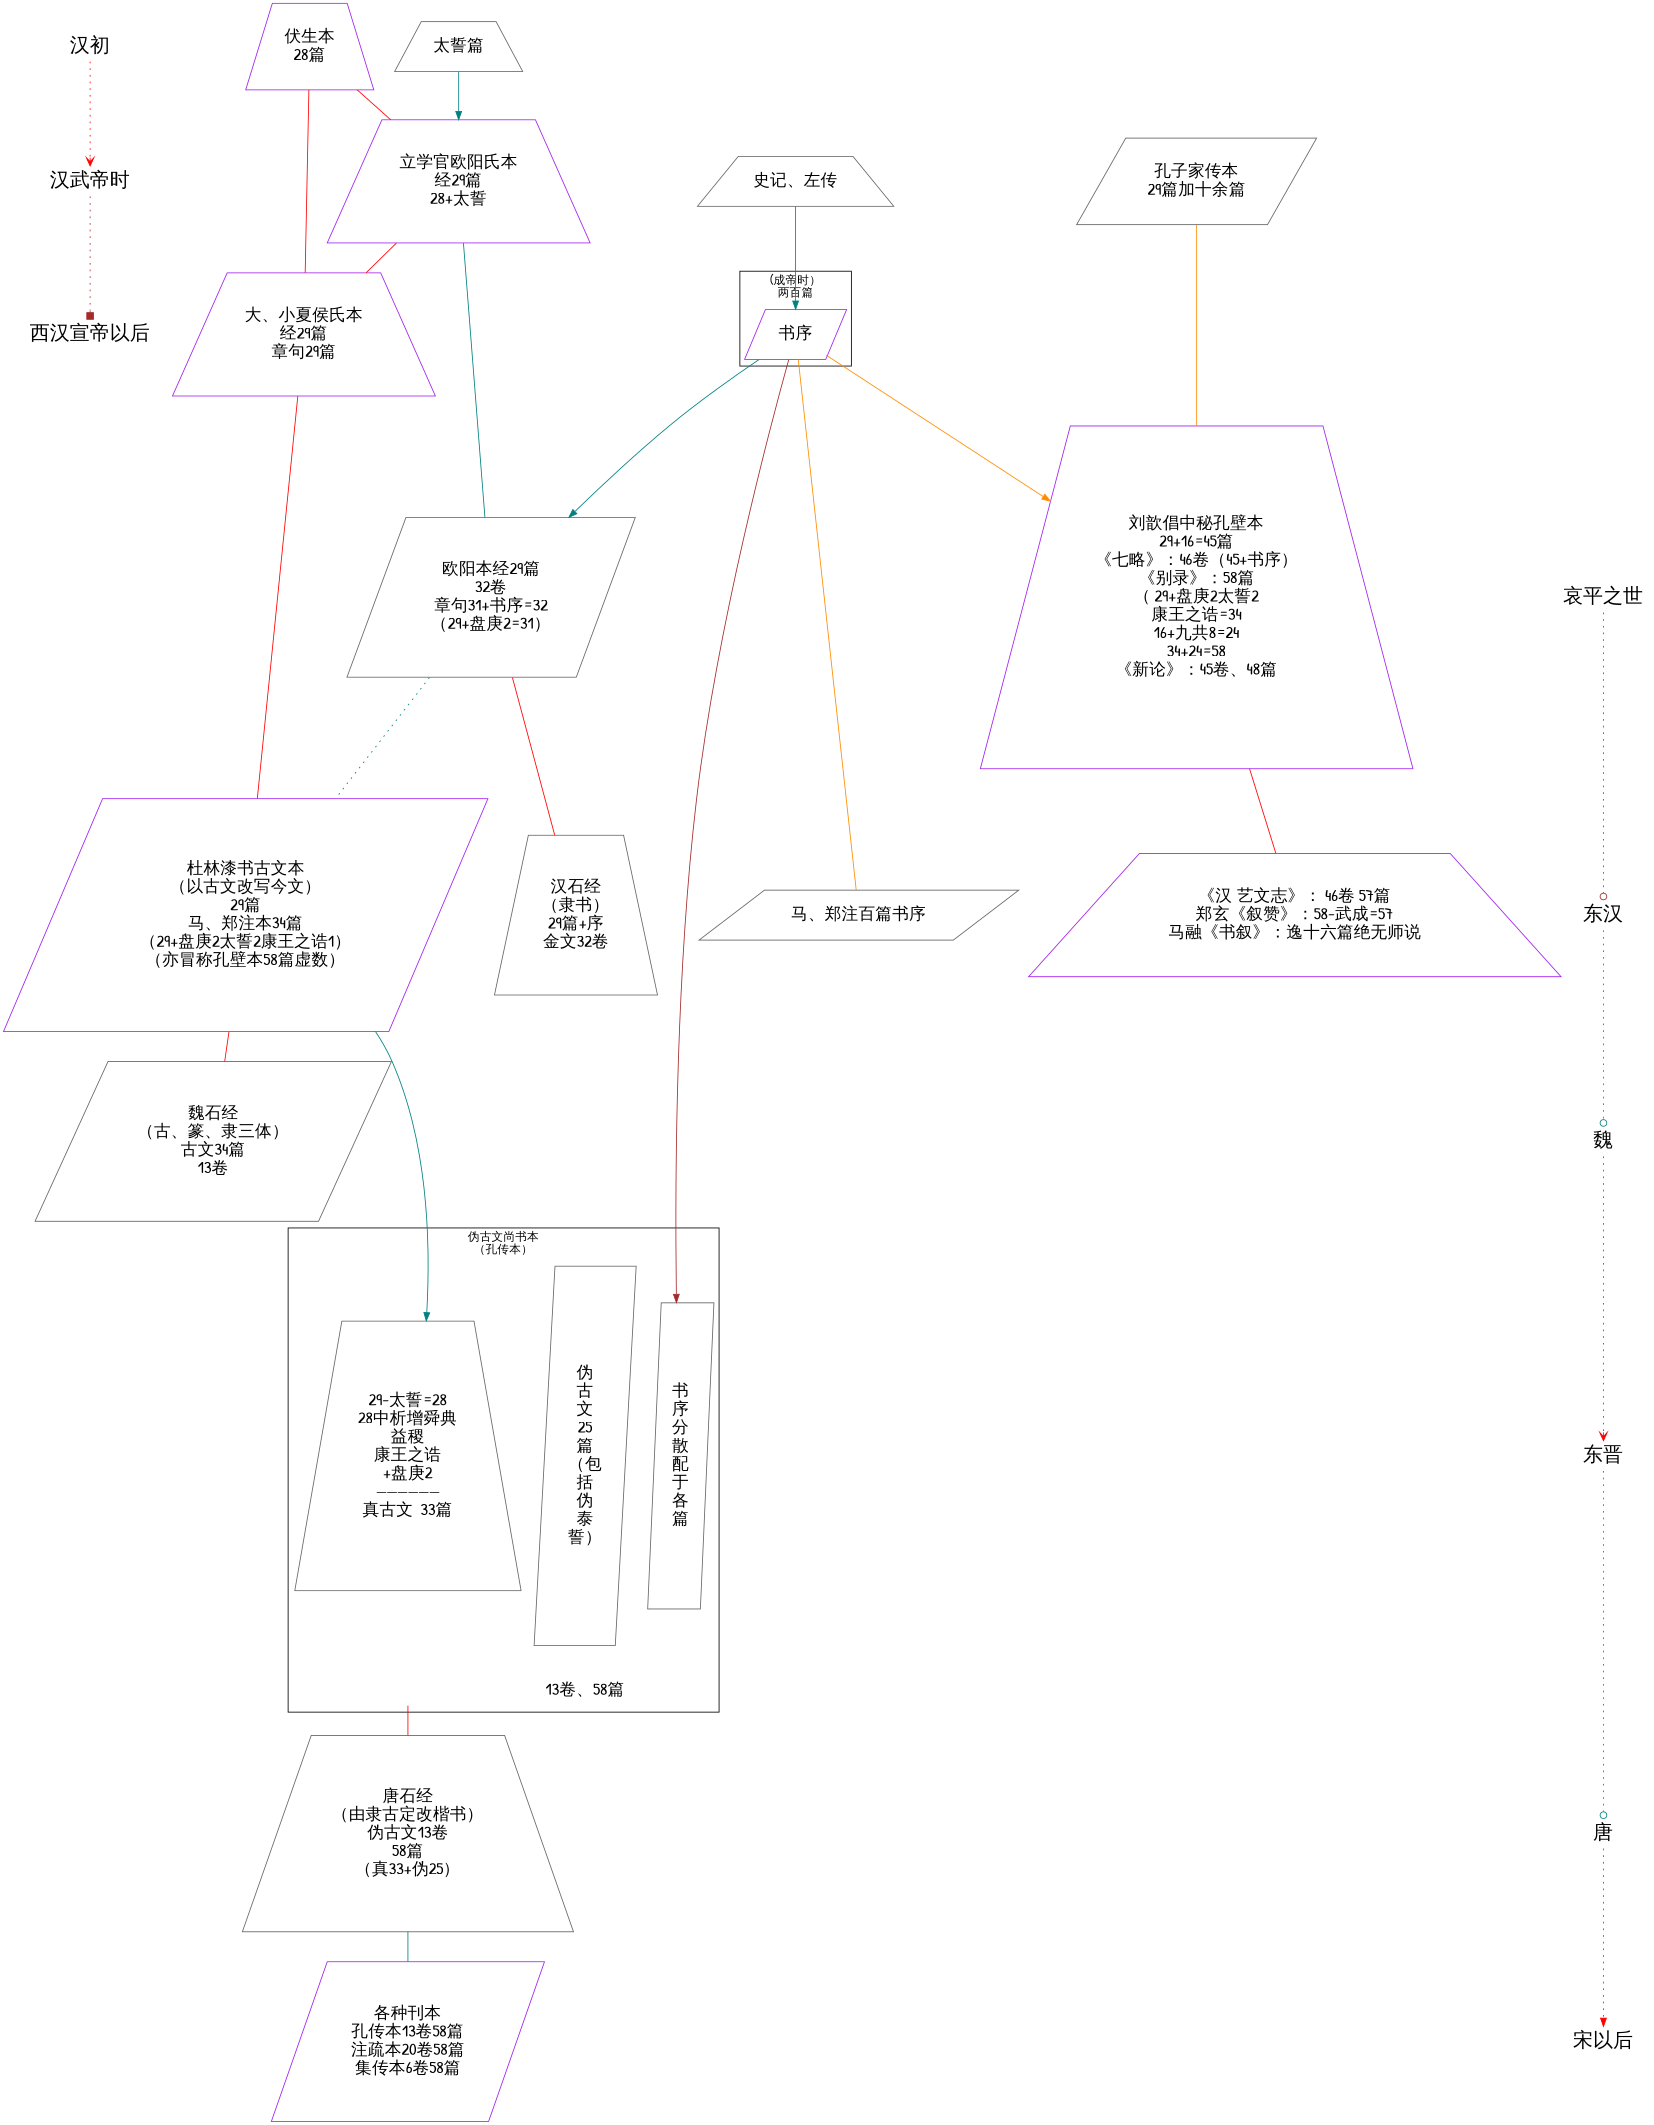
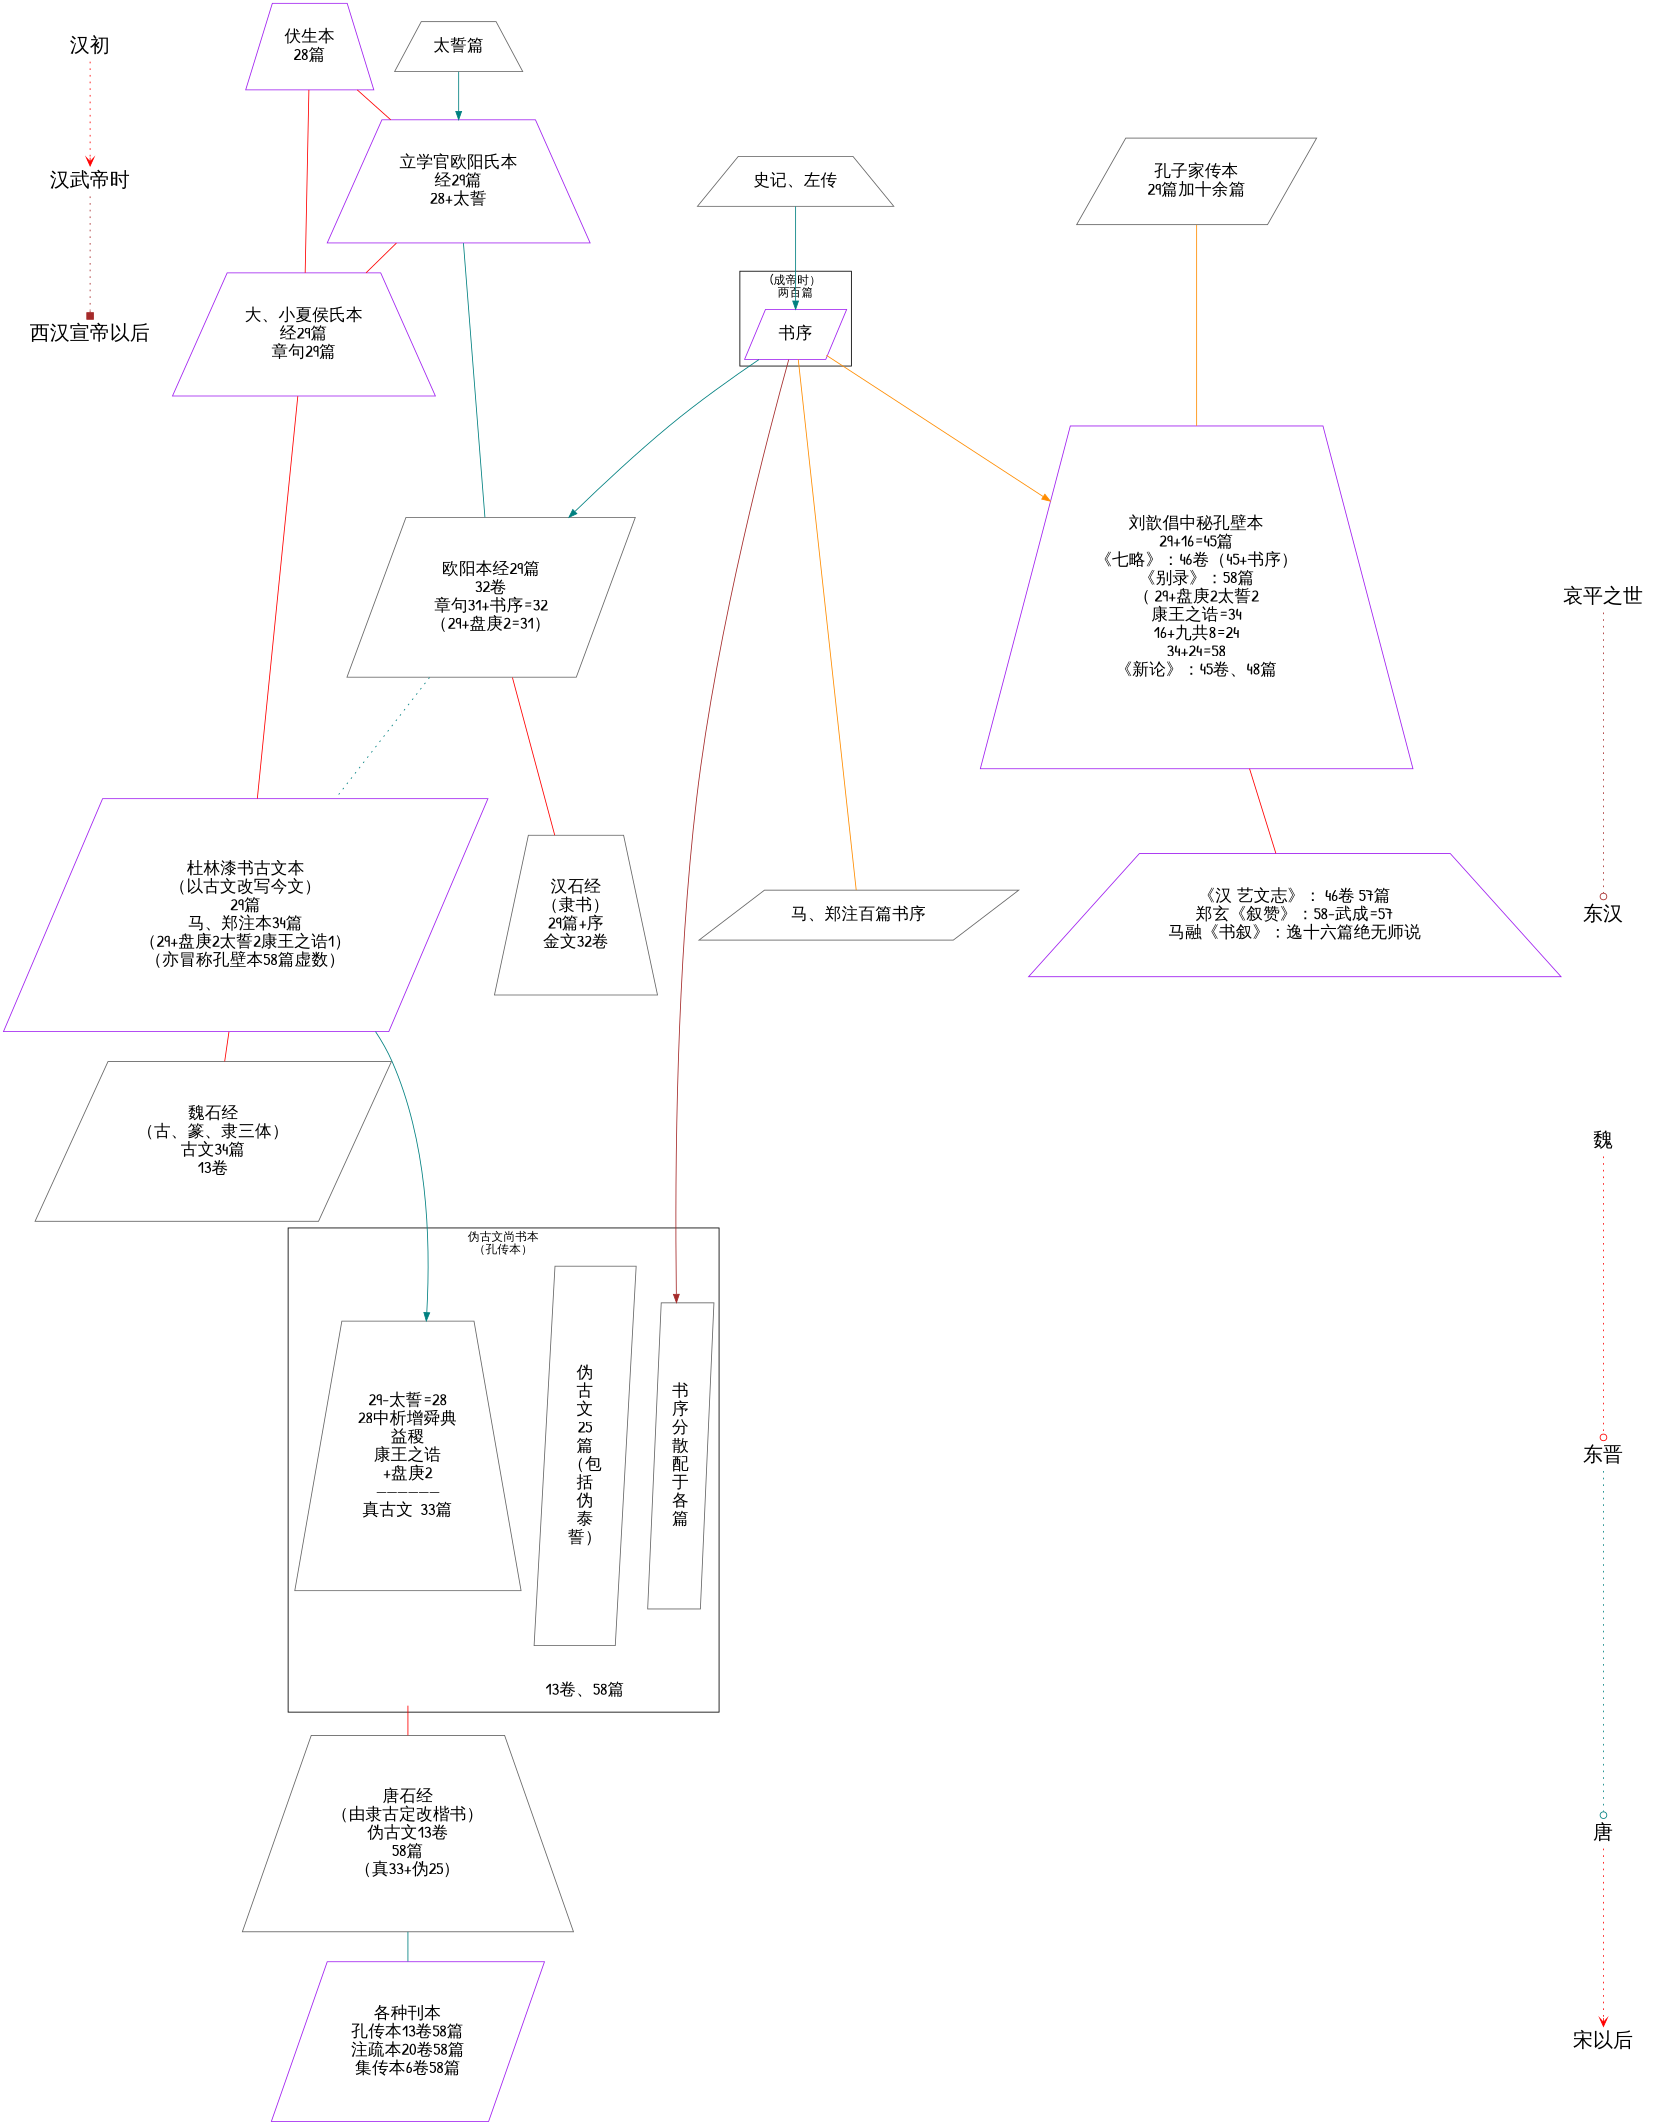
(1603, 1025) -> none
(1603, 1295) -> (1603, 1295)
(1603, 1933) -> (1603, 1933)
